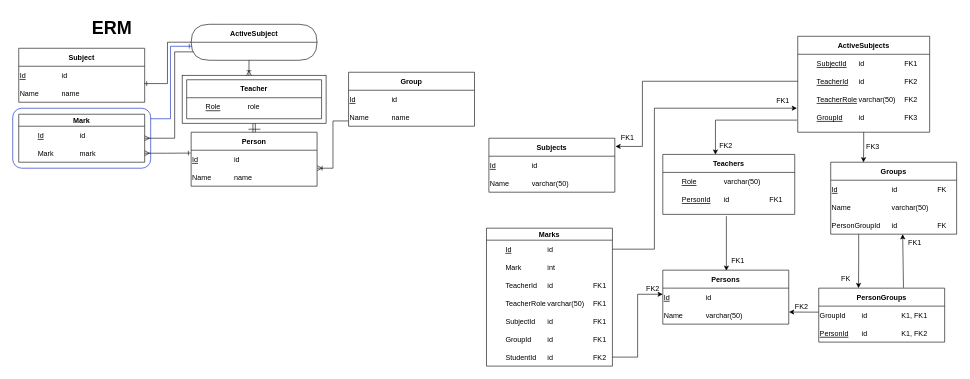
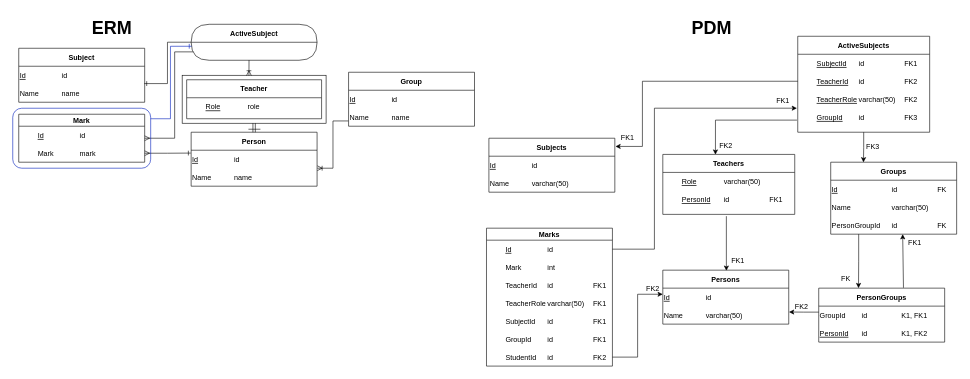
none -> (711, 27)
